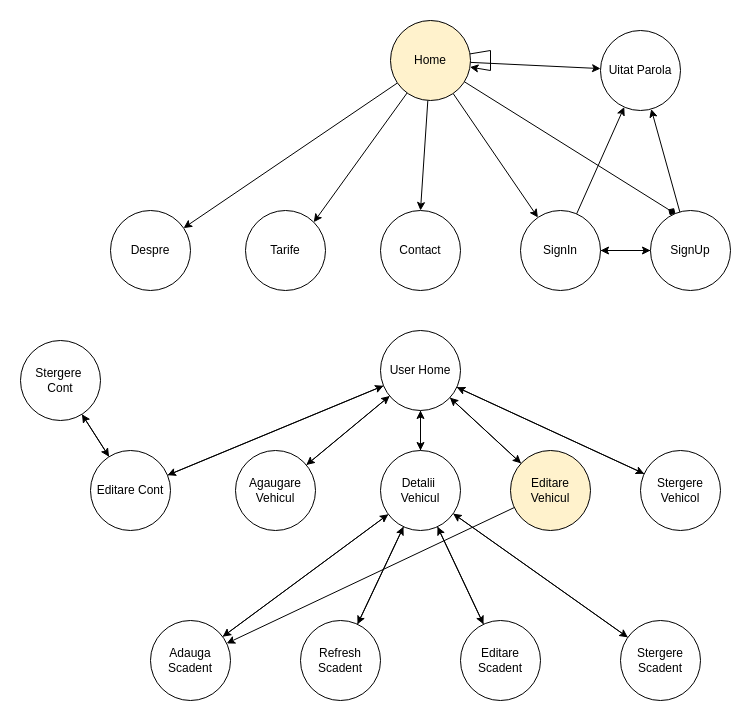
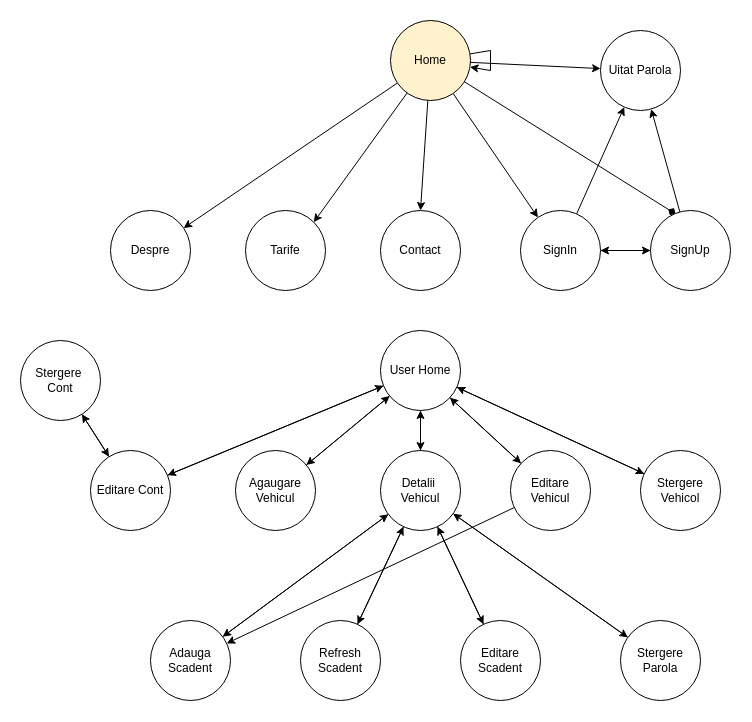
(551, 491) -> (551, 491)
(661, 661) -> (661, 661)
